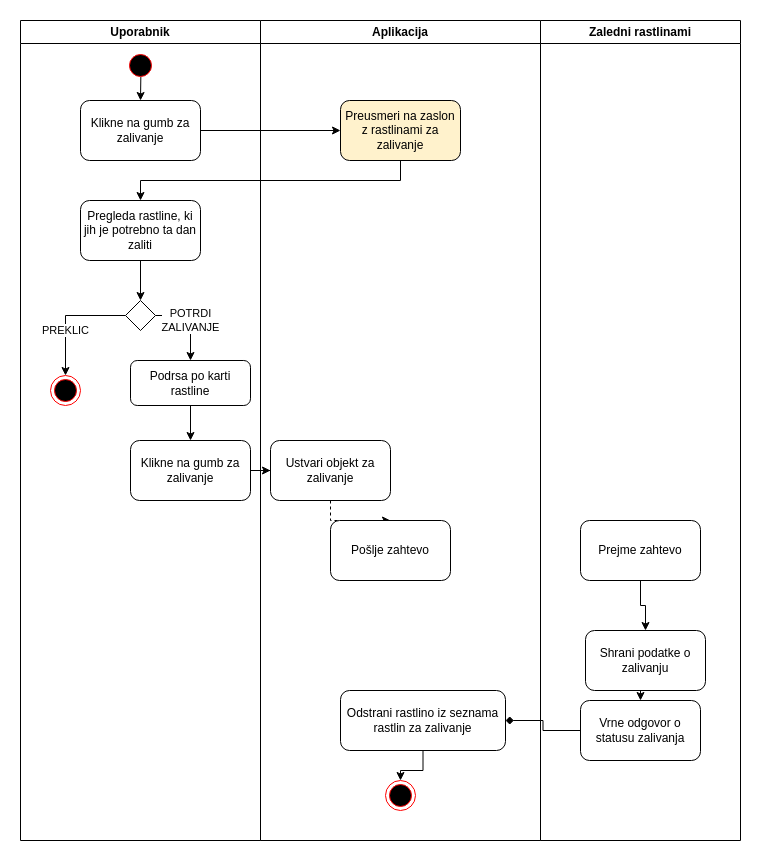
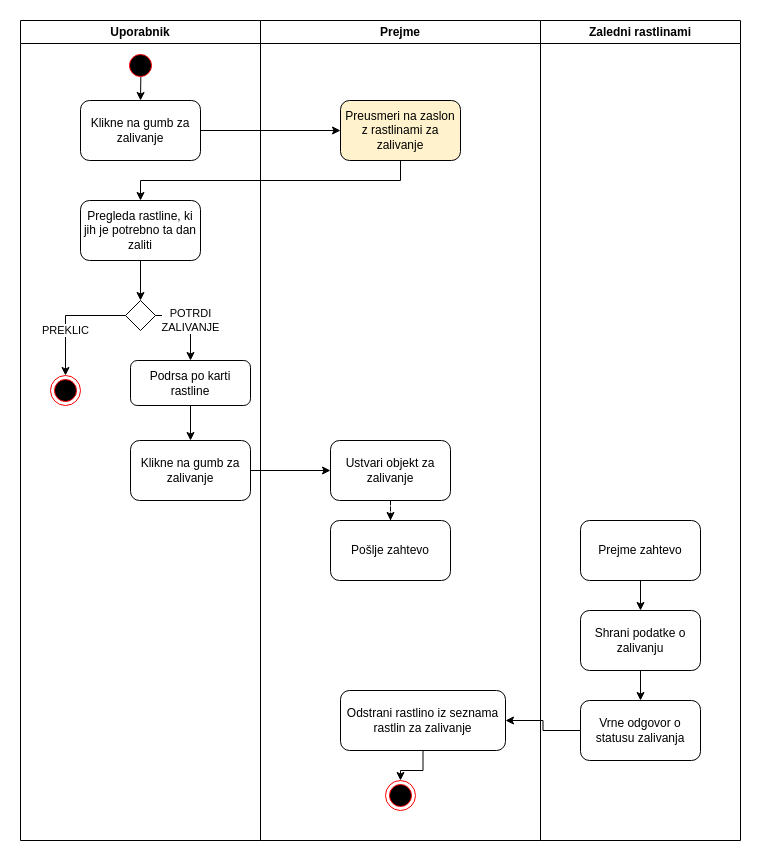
(401, 33) -> (401, 33)
(331, 471) -> (391, 471)
(646, 661) -> (641, 641)
(514, 721) -> (513, 721)
